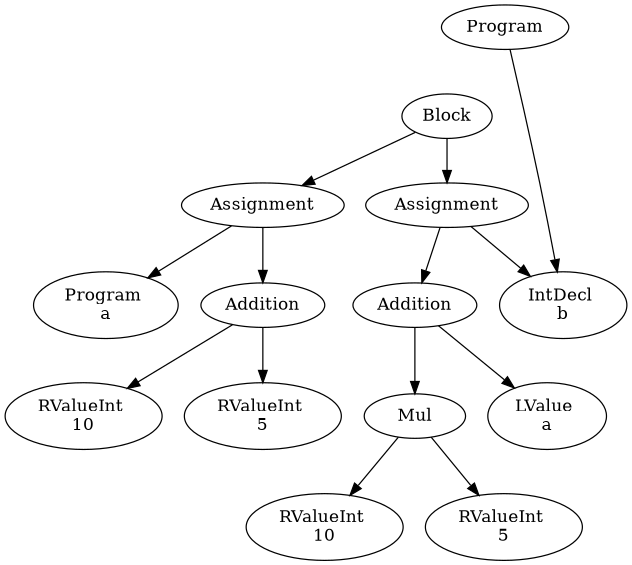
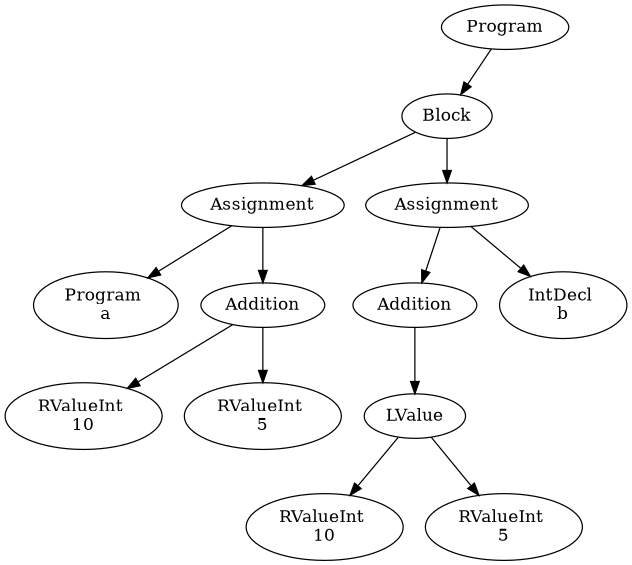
(534, 154) -> (479, 67)
(415, 416) -> (415, 416)
(547, 416) -> none
